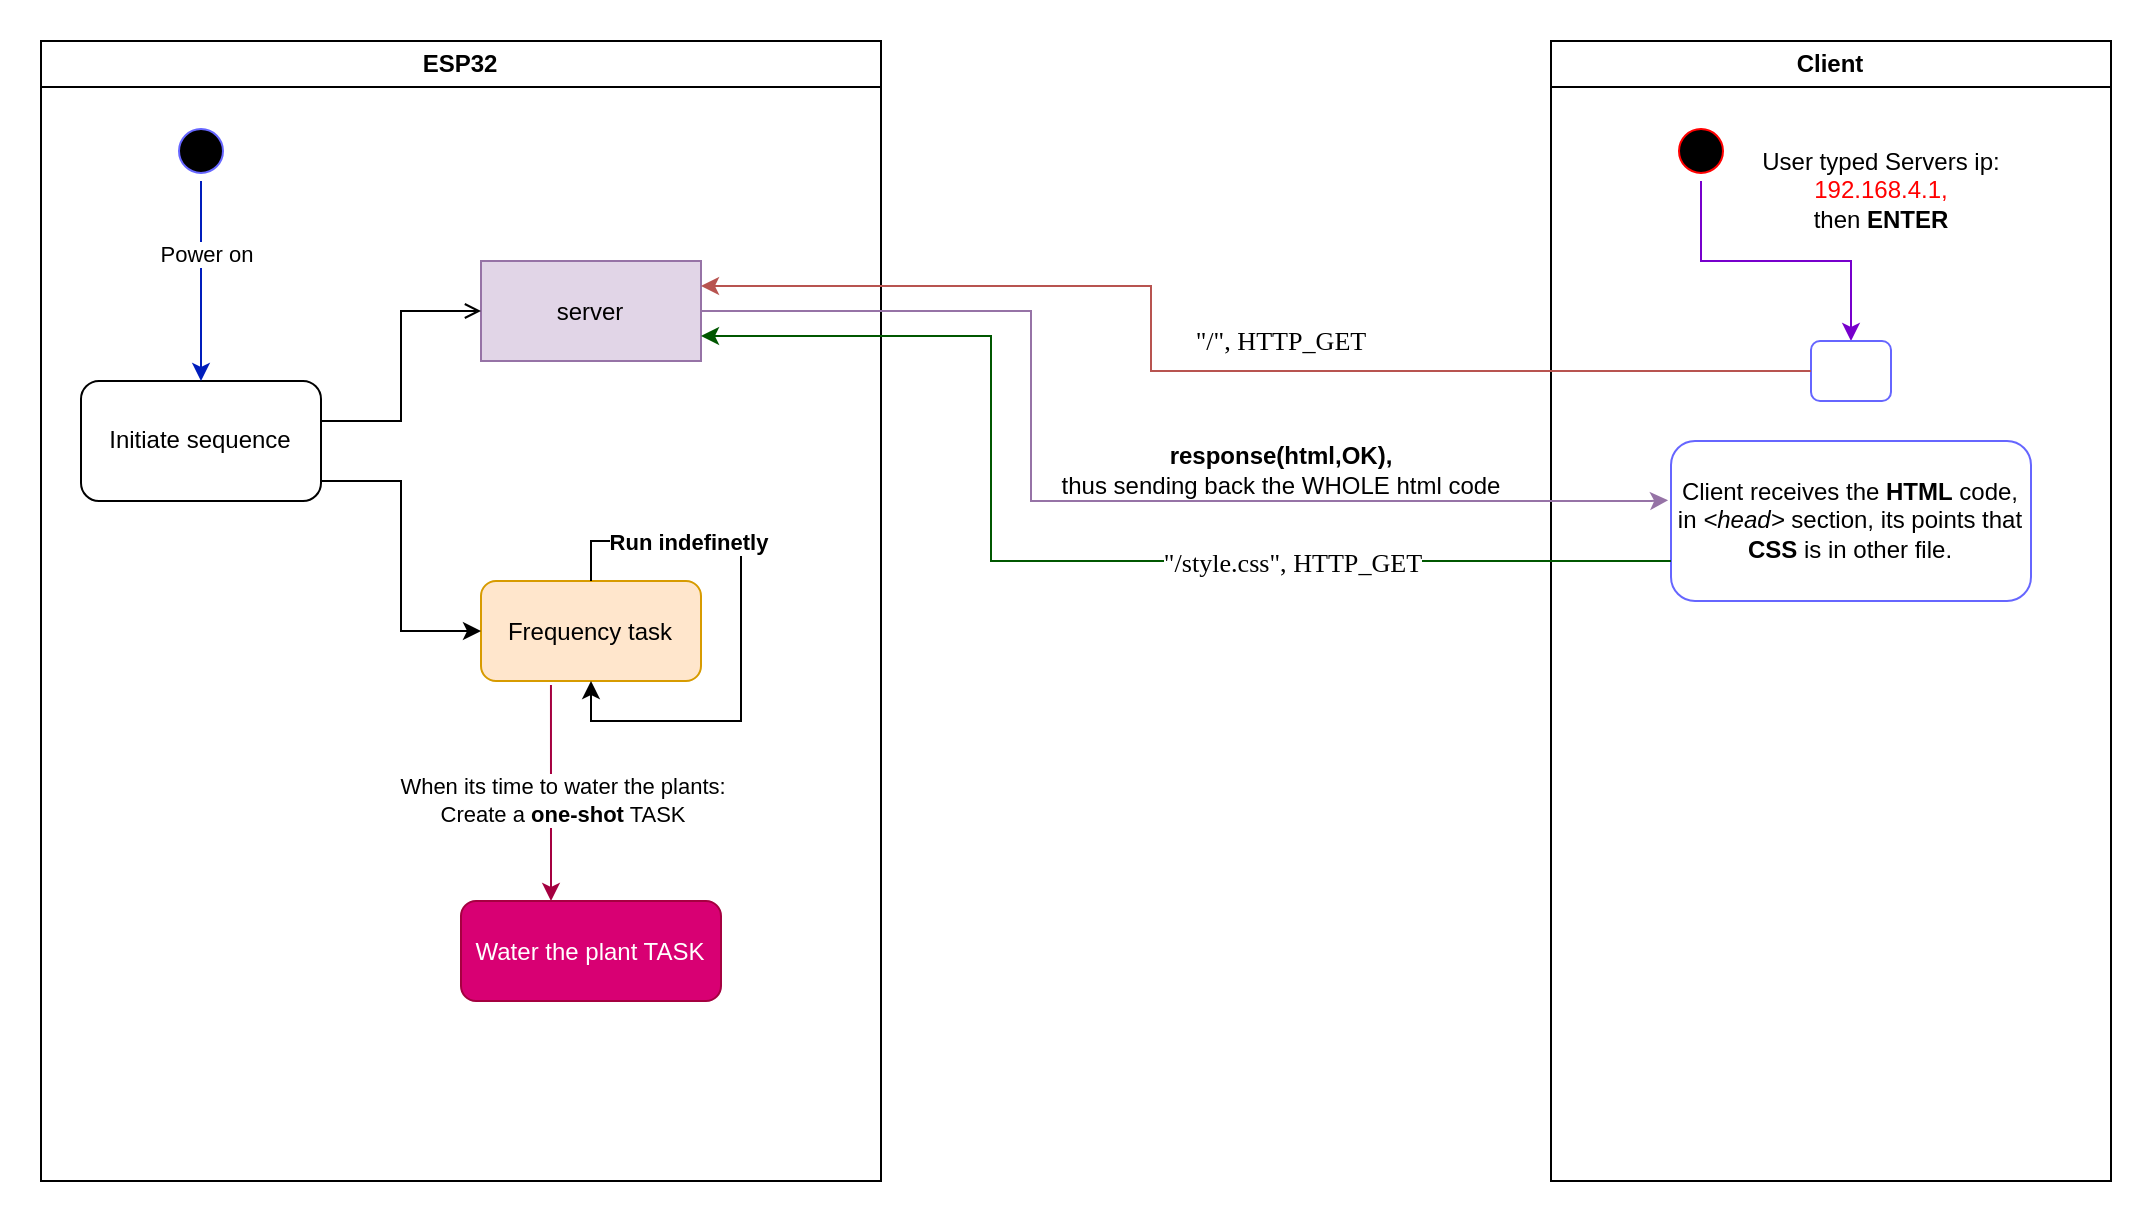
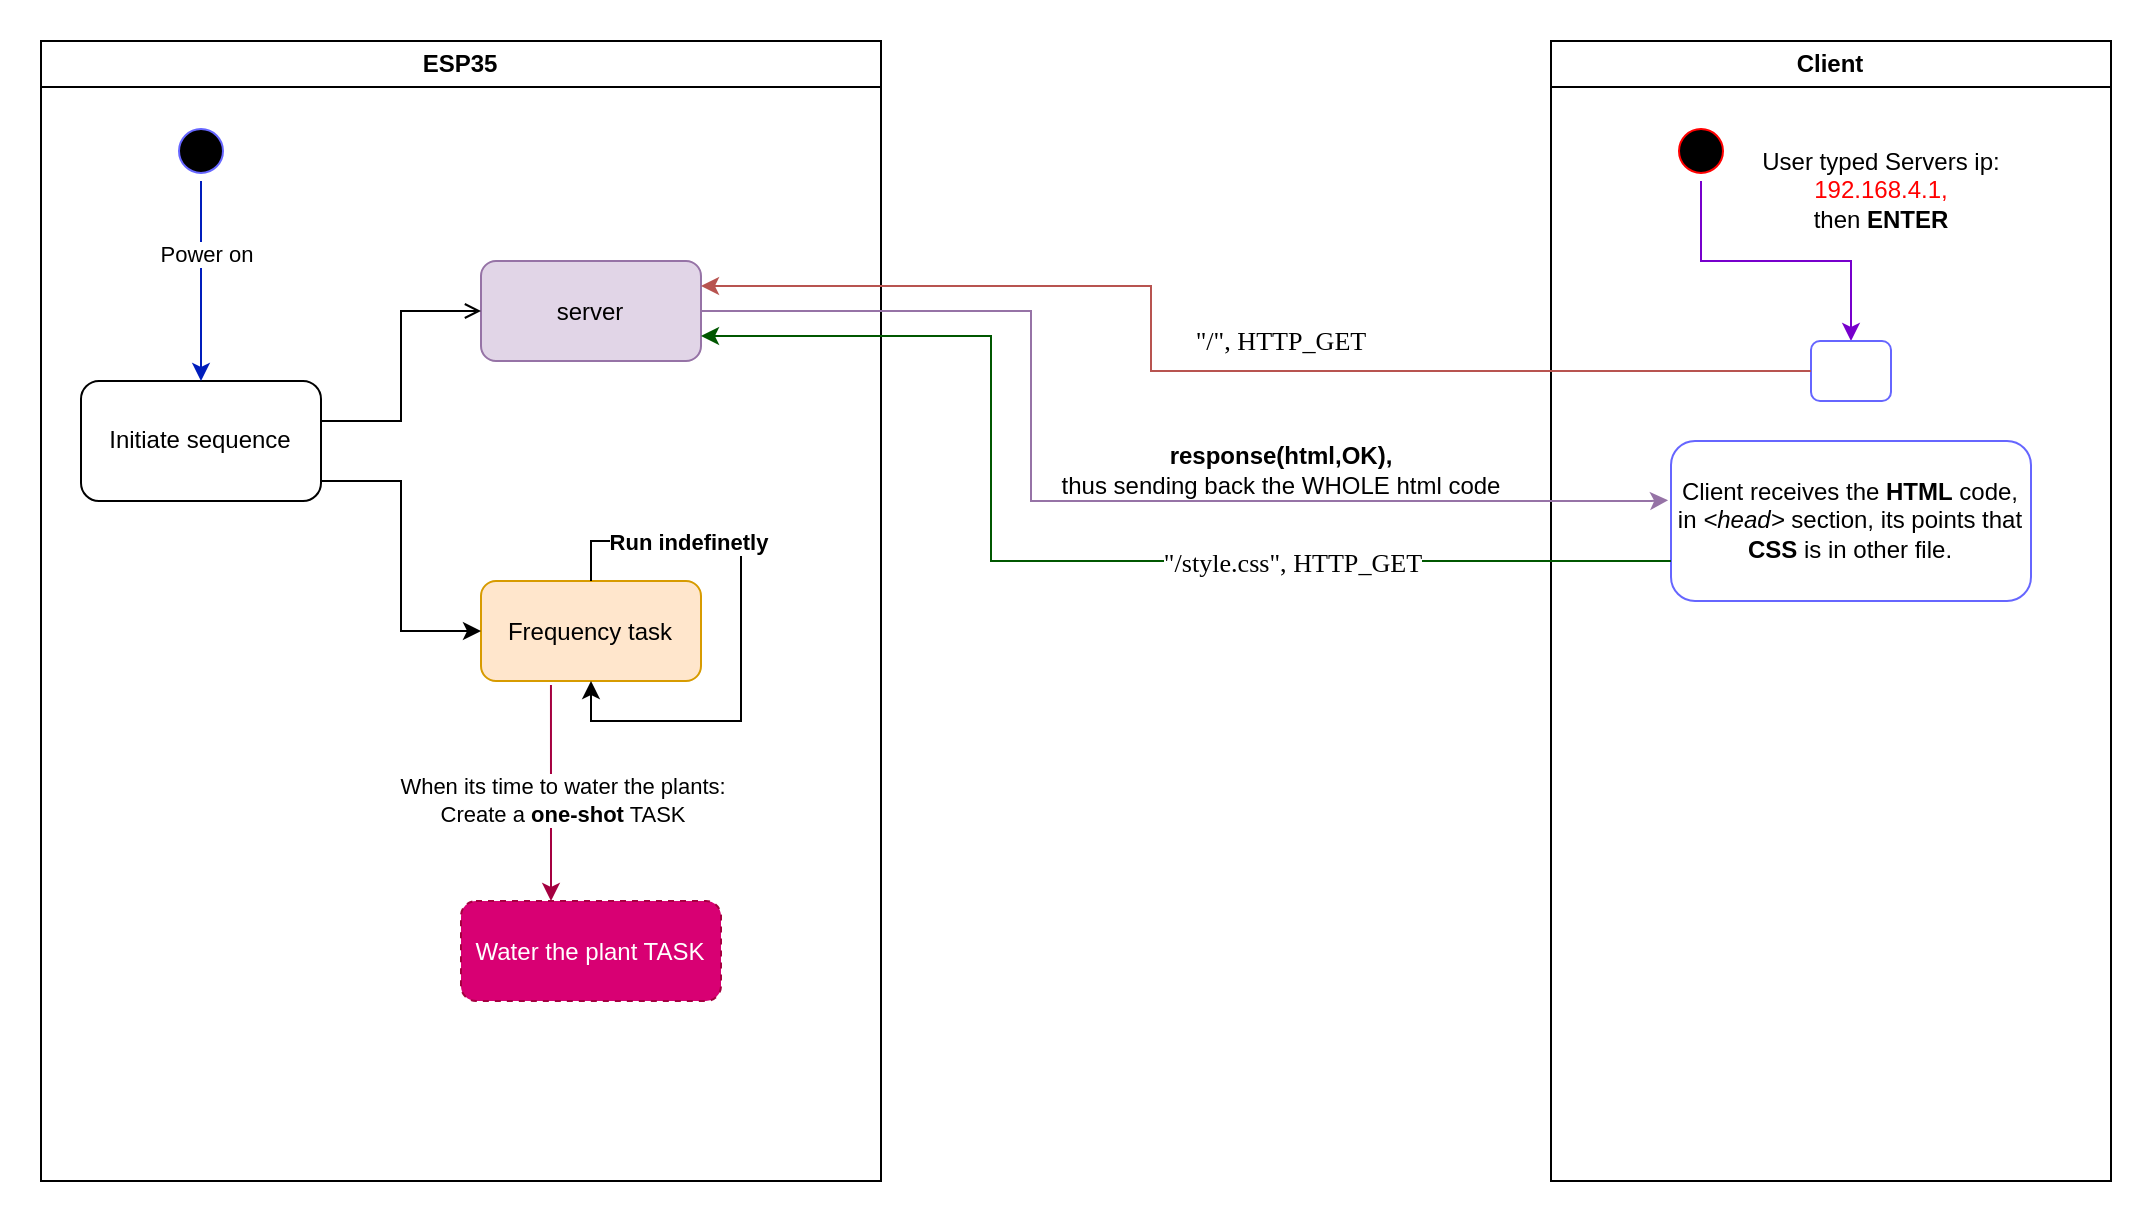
(461, 65) -> (461, 65)
(591, 311) -> (591, 311)
(591, 951) -> (591, 951)
